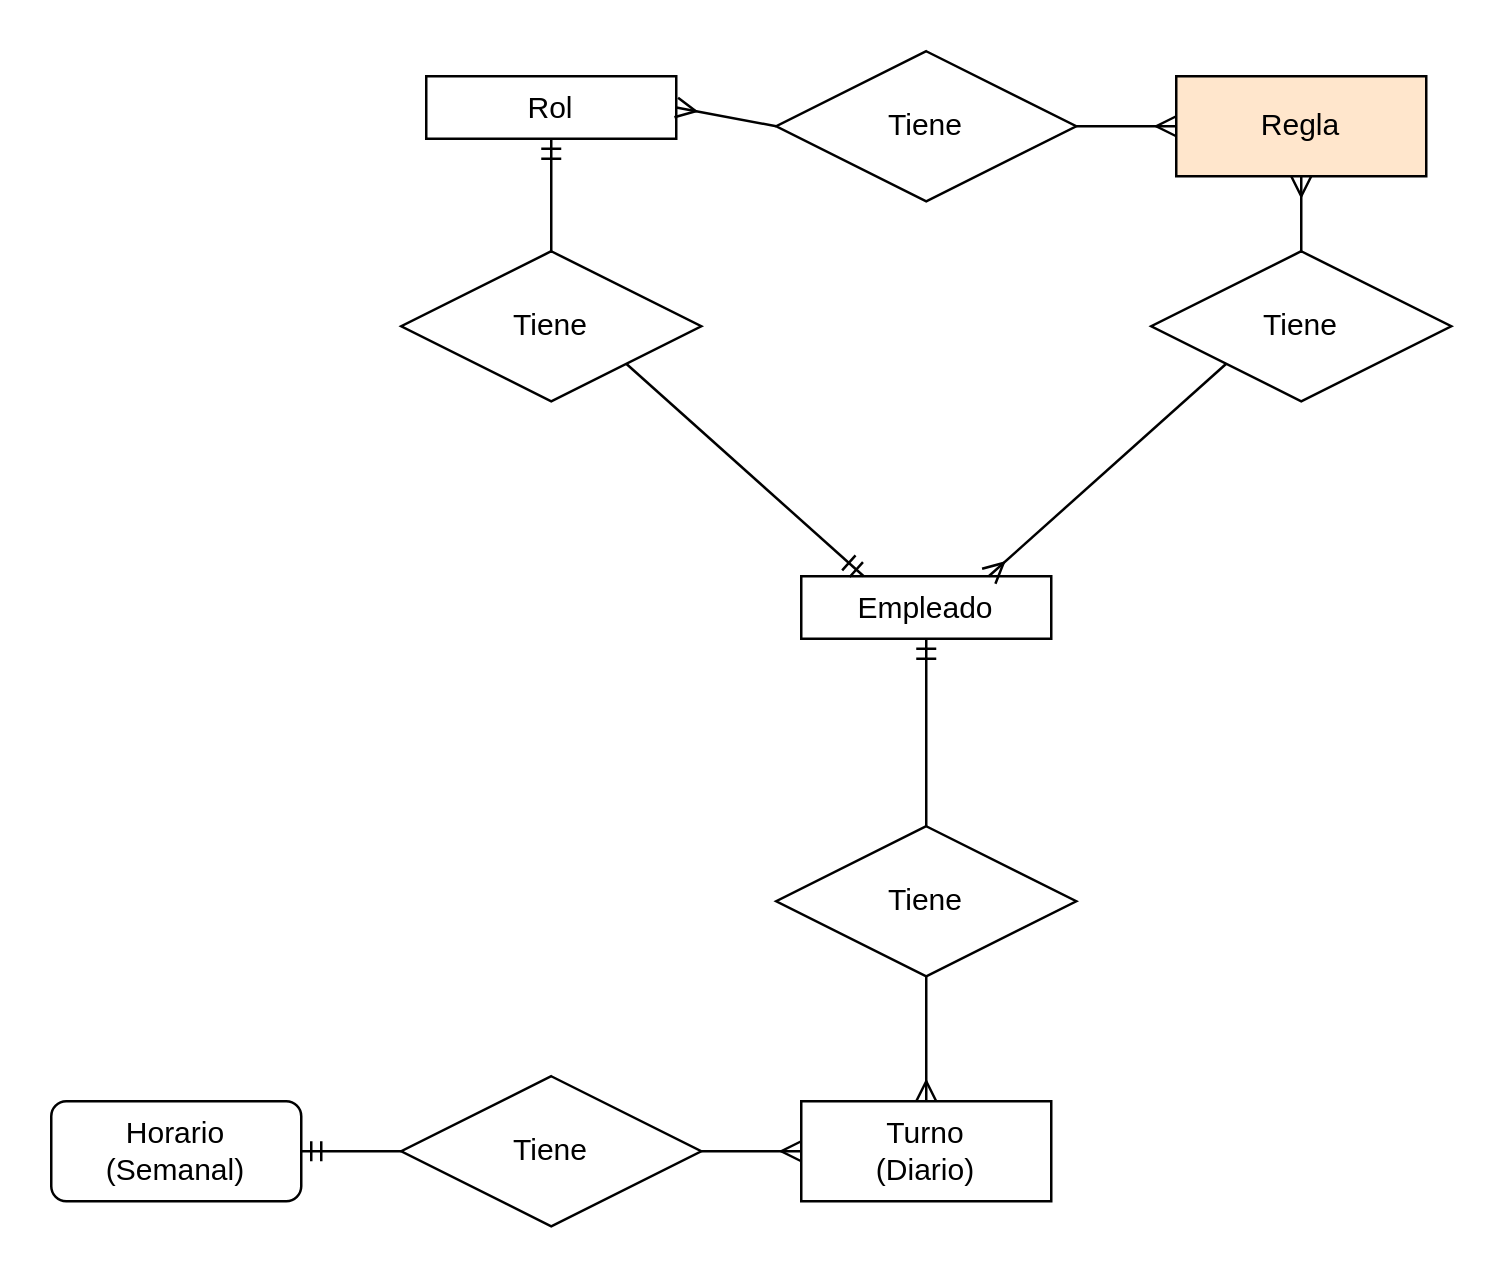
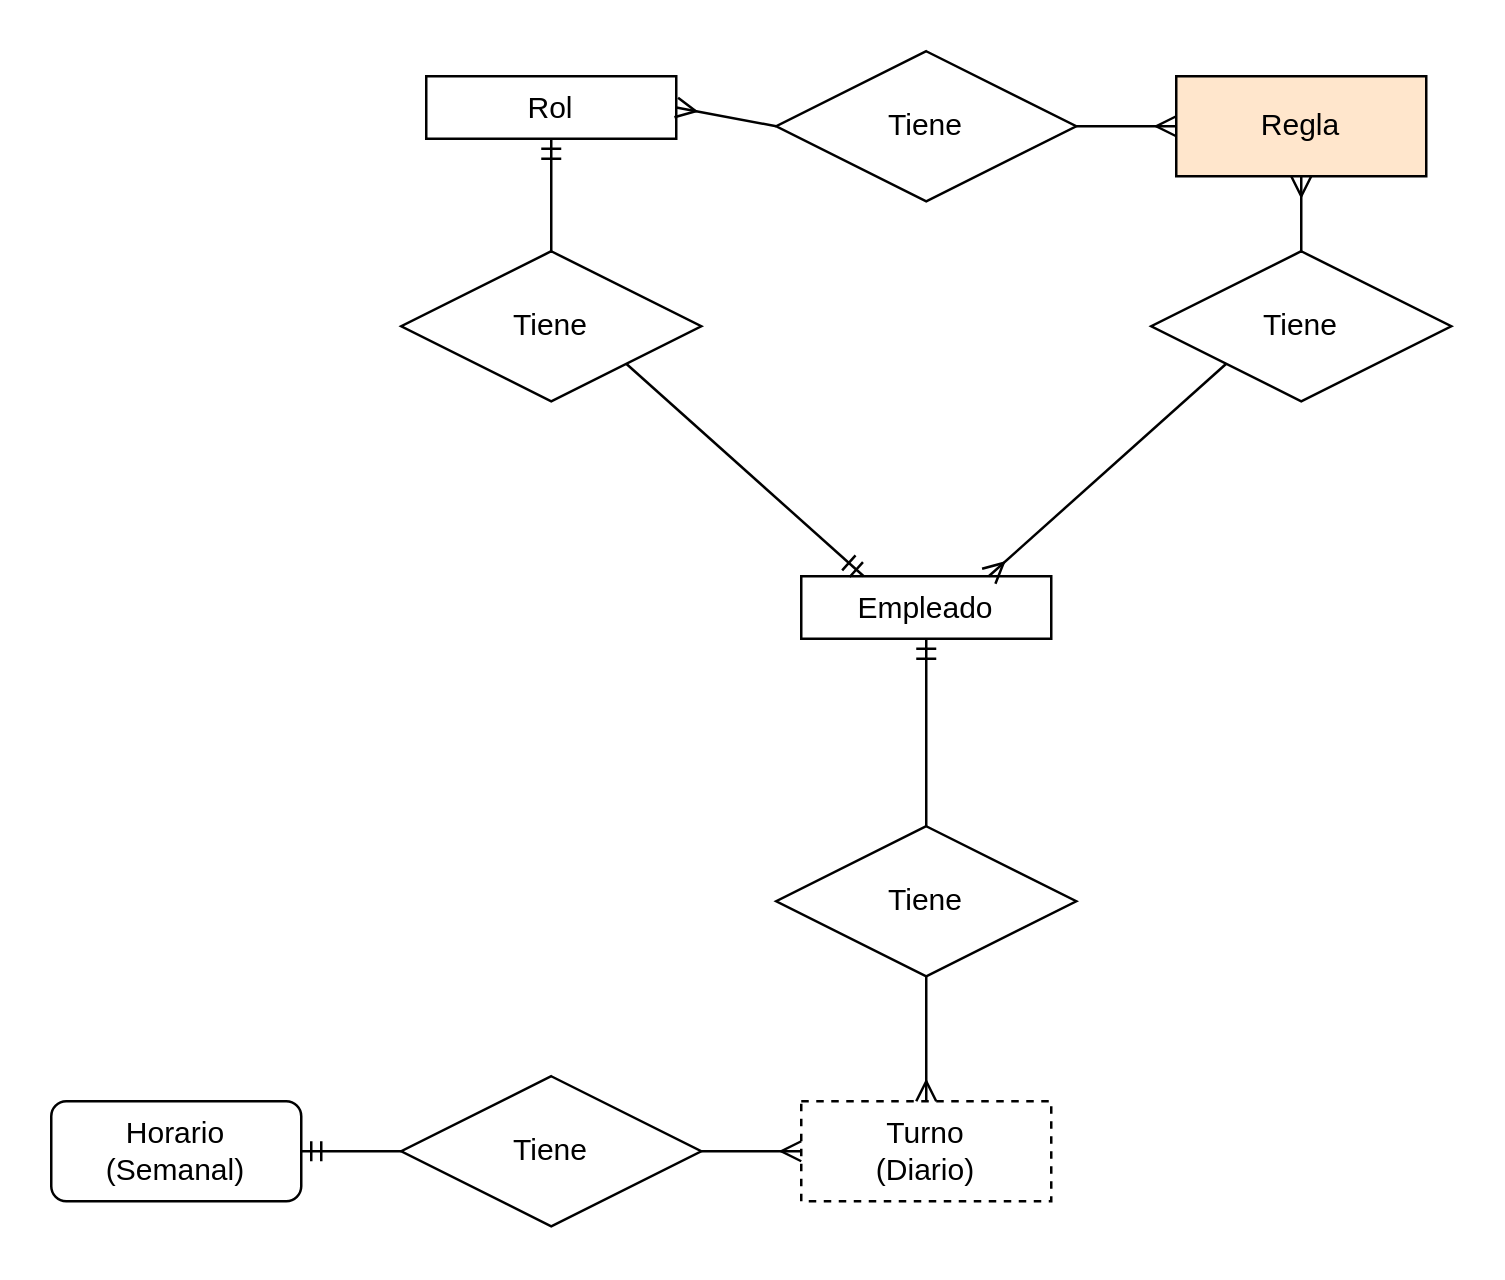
(926, 1151) -> (926, 1151)
